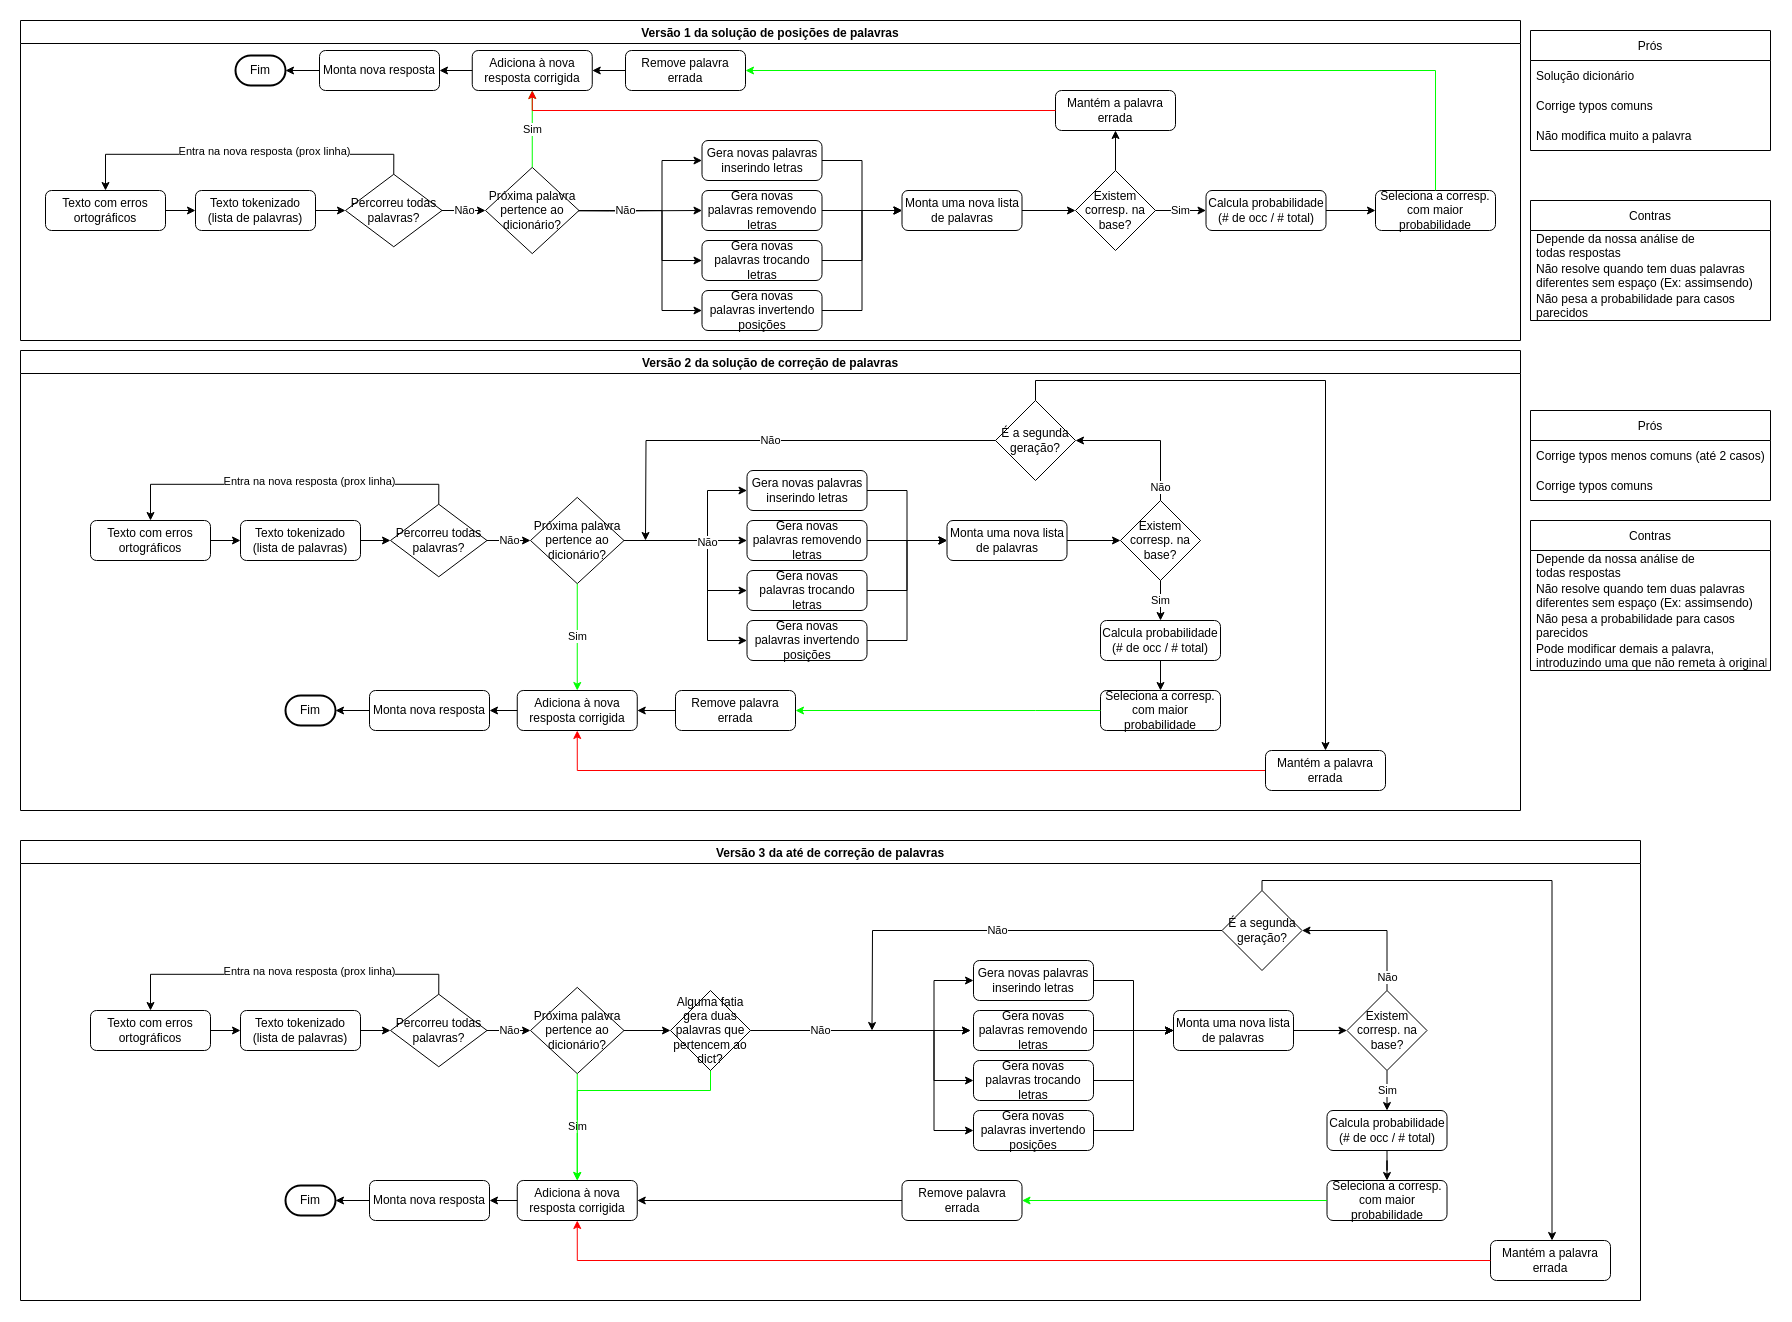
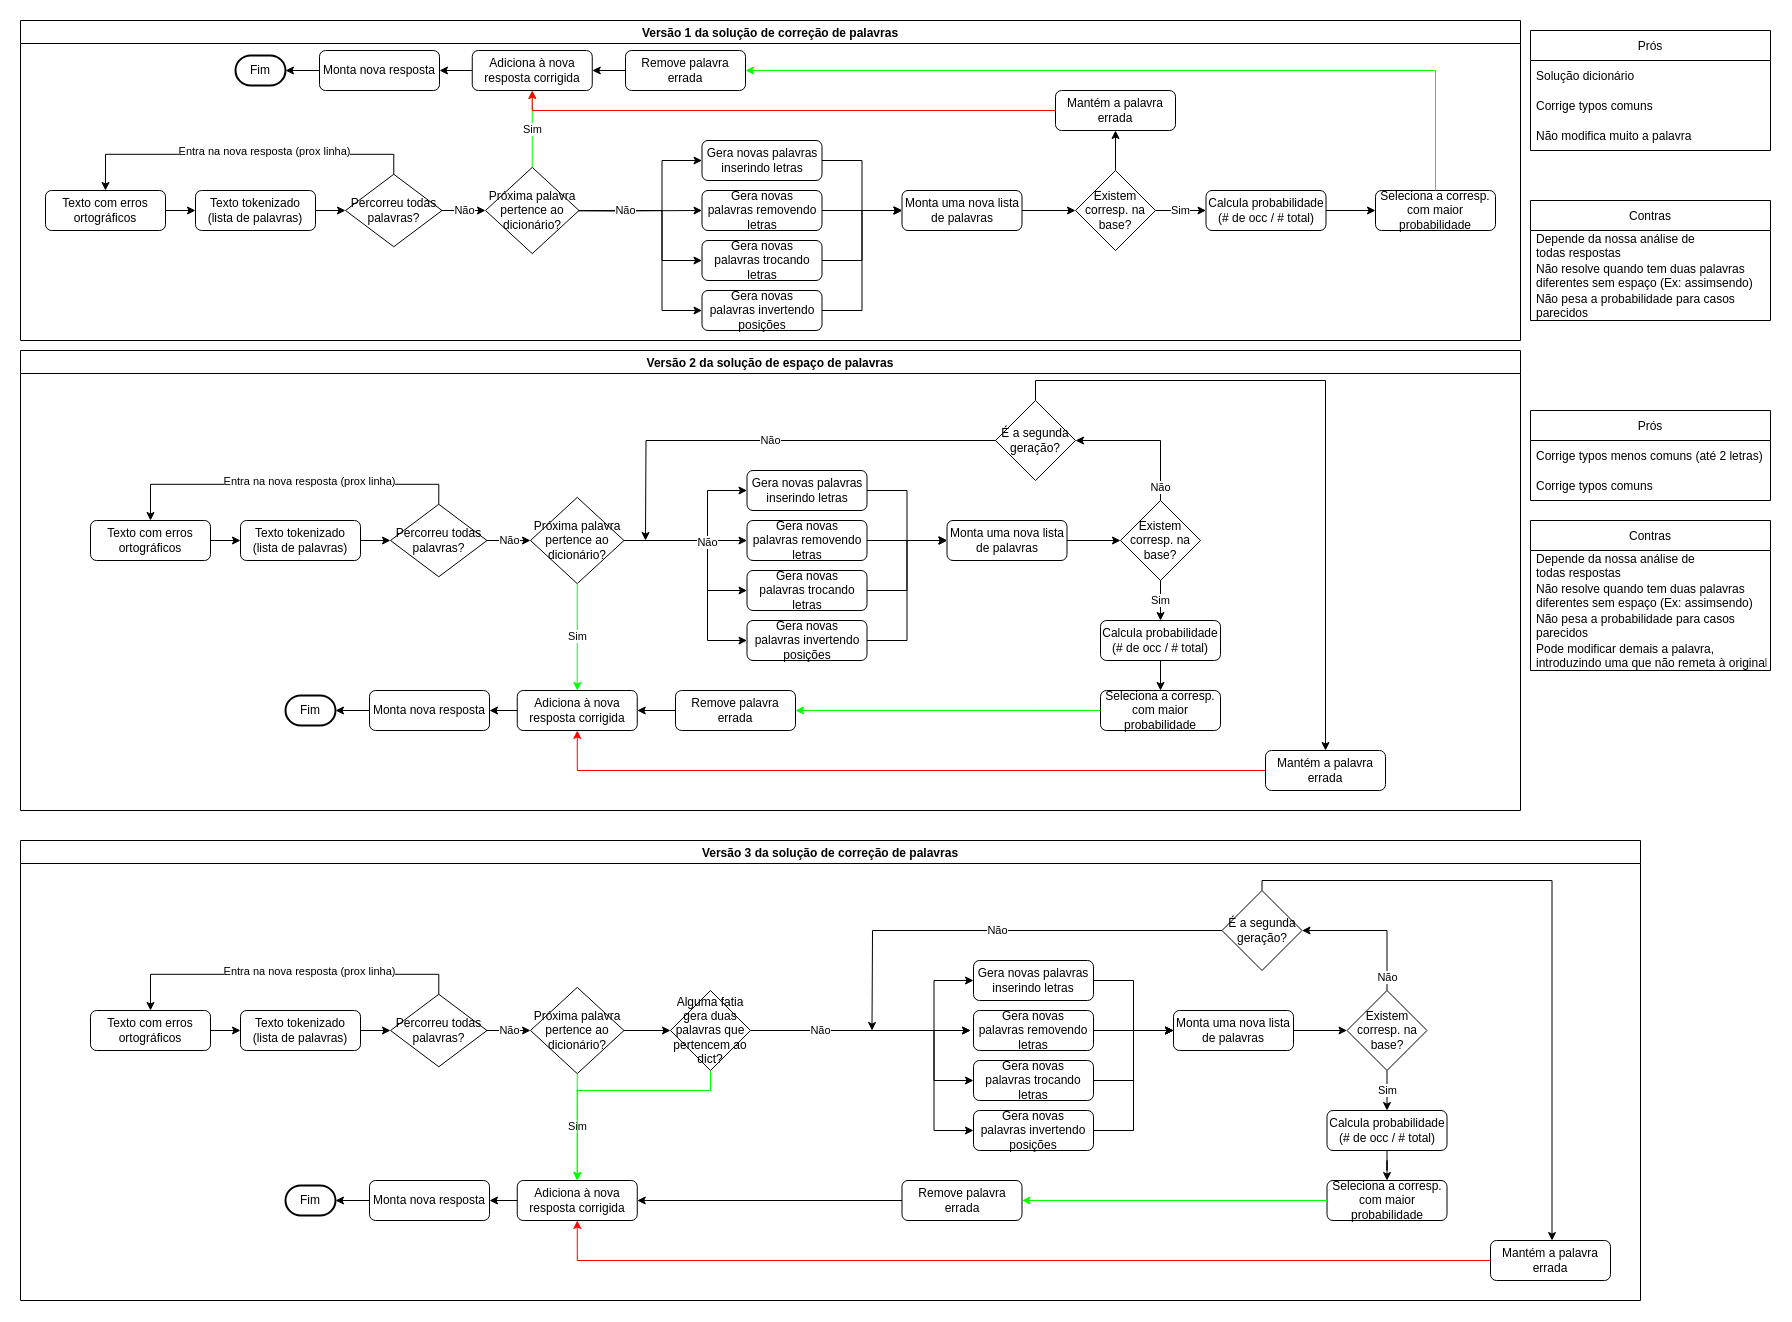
(770, 33) -> (770, 33)
(770, 363) -> (770, 363)
(1659, 456) -> (1661, 456)
(830, 853) -> (830, 853)
